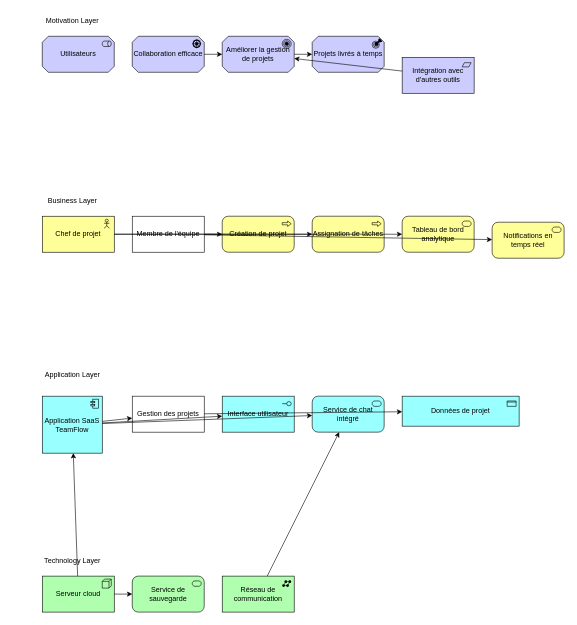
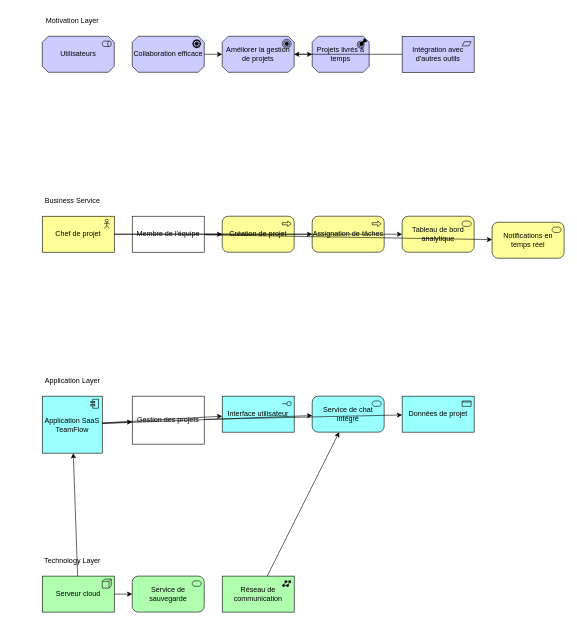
(348, 54) -> (341, 54)
(438, 75) -> (438, 54)
(73, 201) -> (73, 201)
(72, 375) -> (72, 381)
(461, 411) -> (438, 414)
(168, 414) -> (168, 420)
